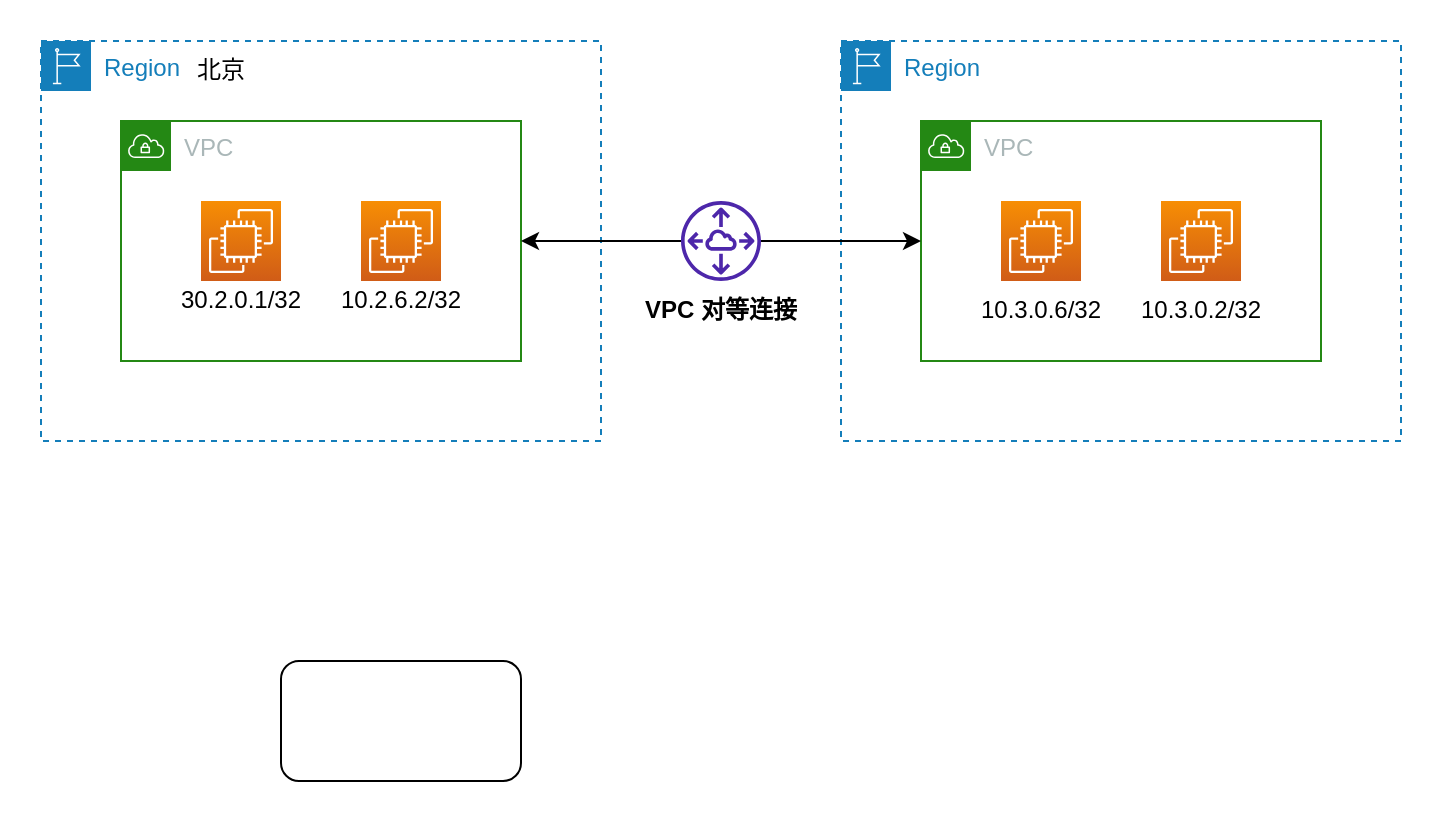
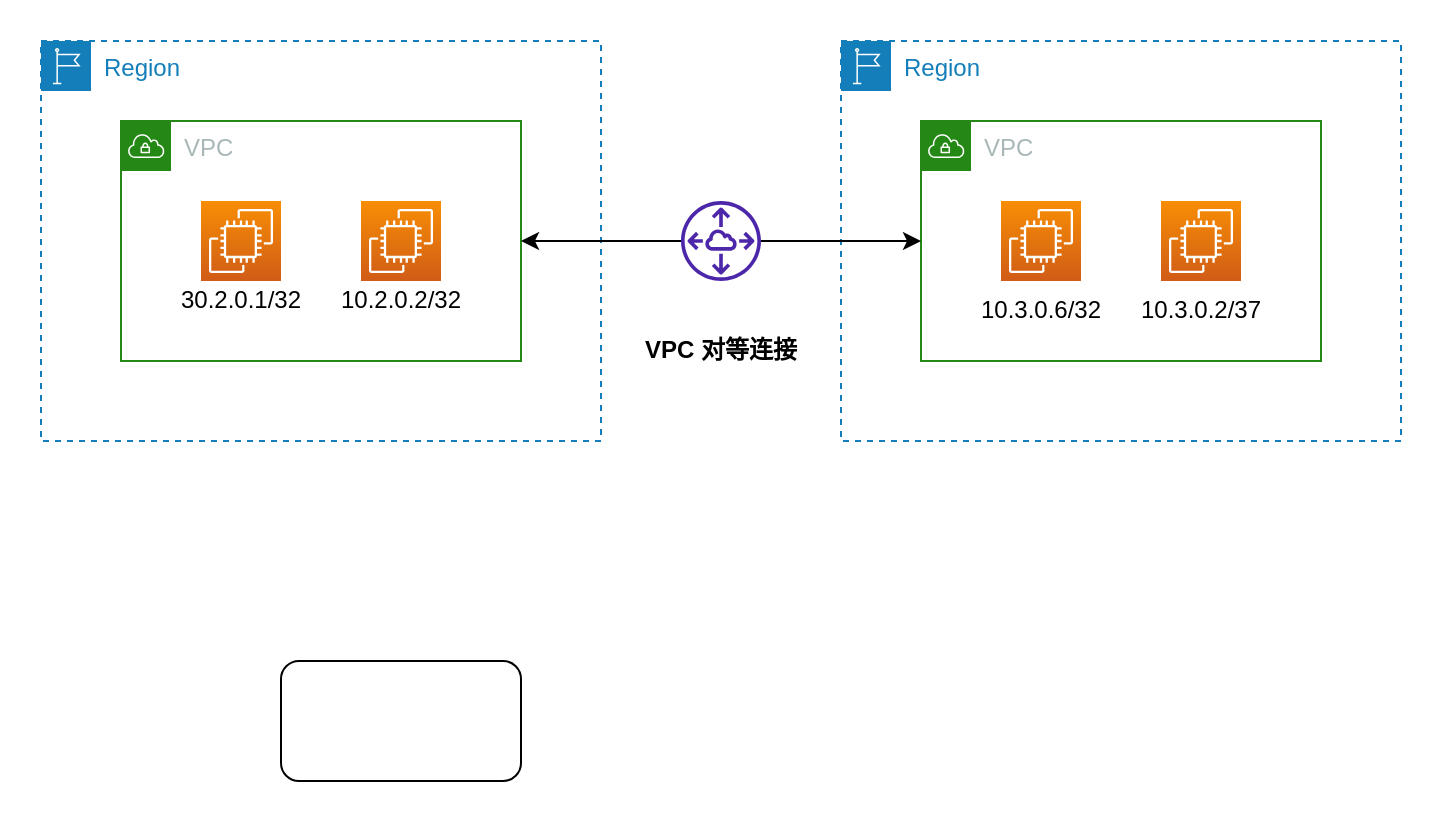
(221, 71) -> none
(402, 301) -> (402, 301)
(721, 311) -> (721, 351)
(1202, 311) -> (1202, 311)
